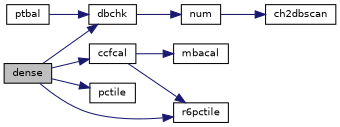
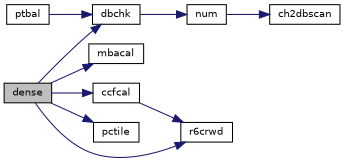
(149, 54) -> (67, 76)
(201, 113) -> (207, 132)
